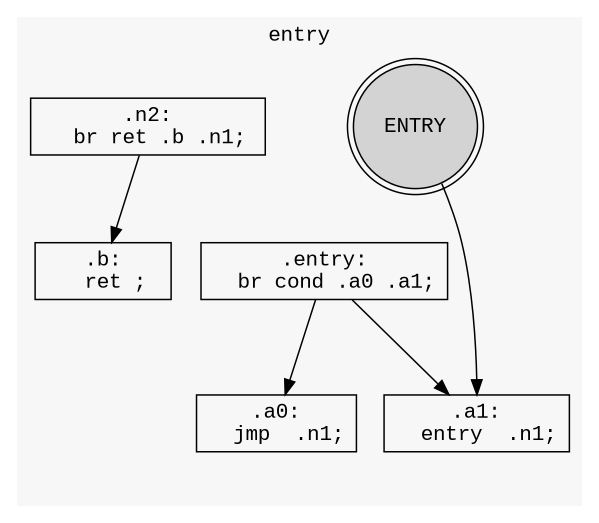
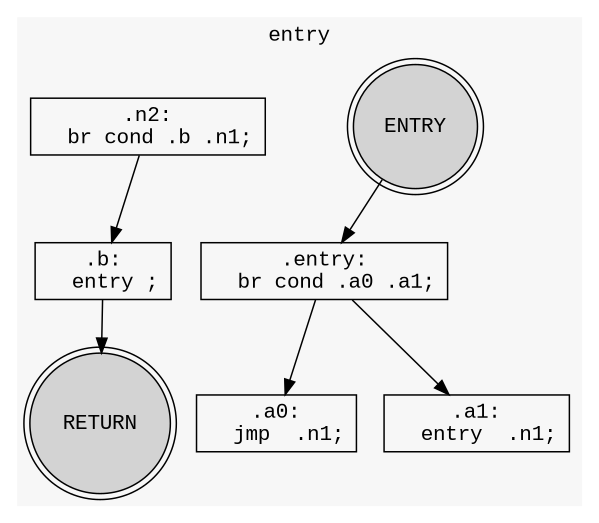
(148, 127) -> (148, 127)
(103, 271) -> (103, 271)
(469, 280) -> (366, 205)
none -> (100, 423)
